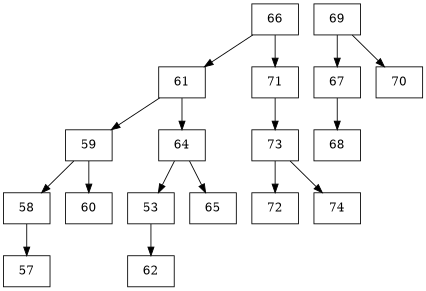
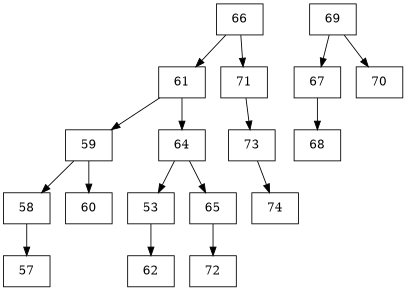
(275, 173) -> (213, 236)
